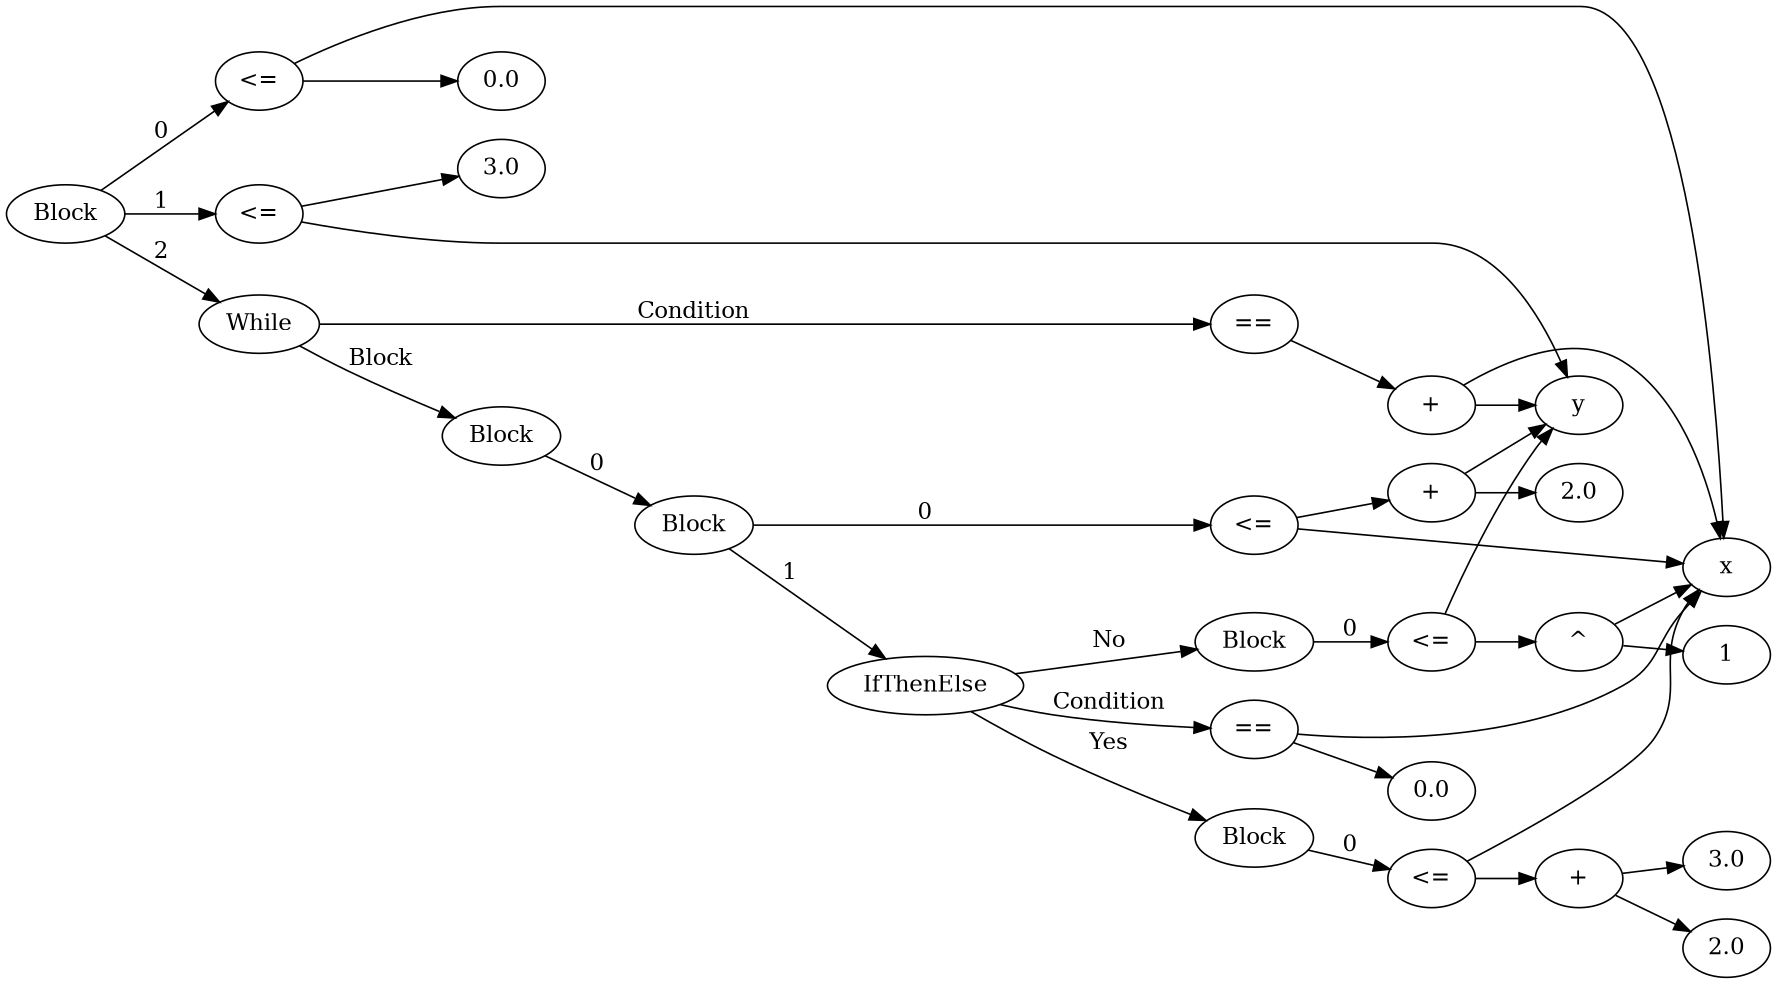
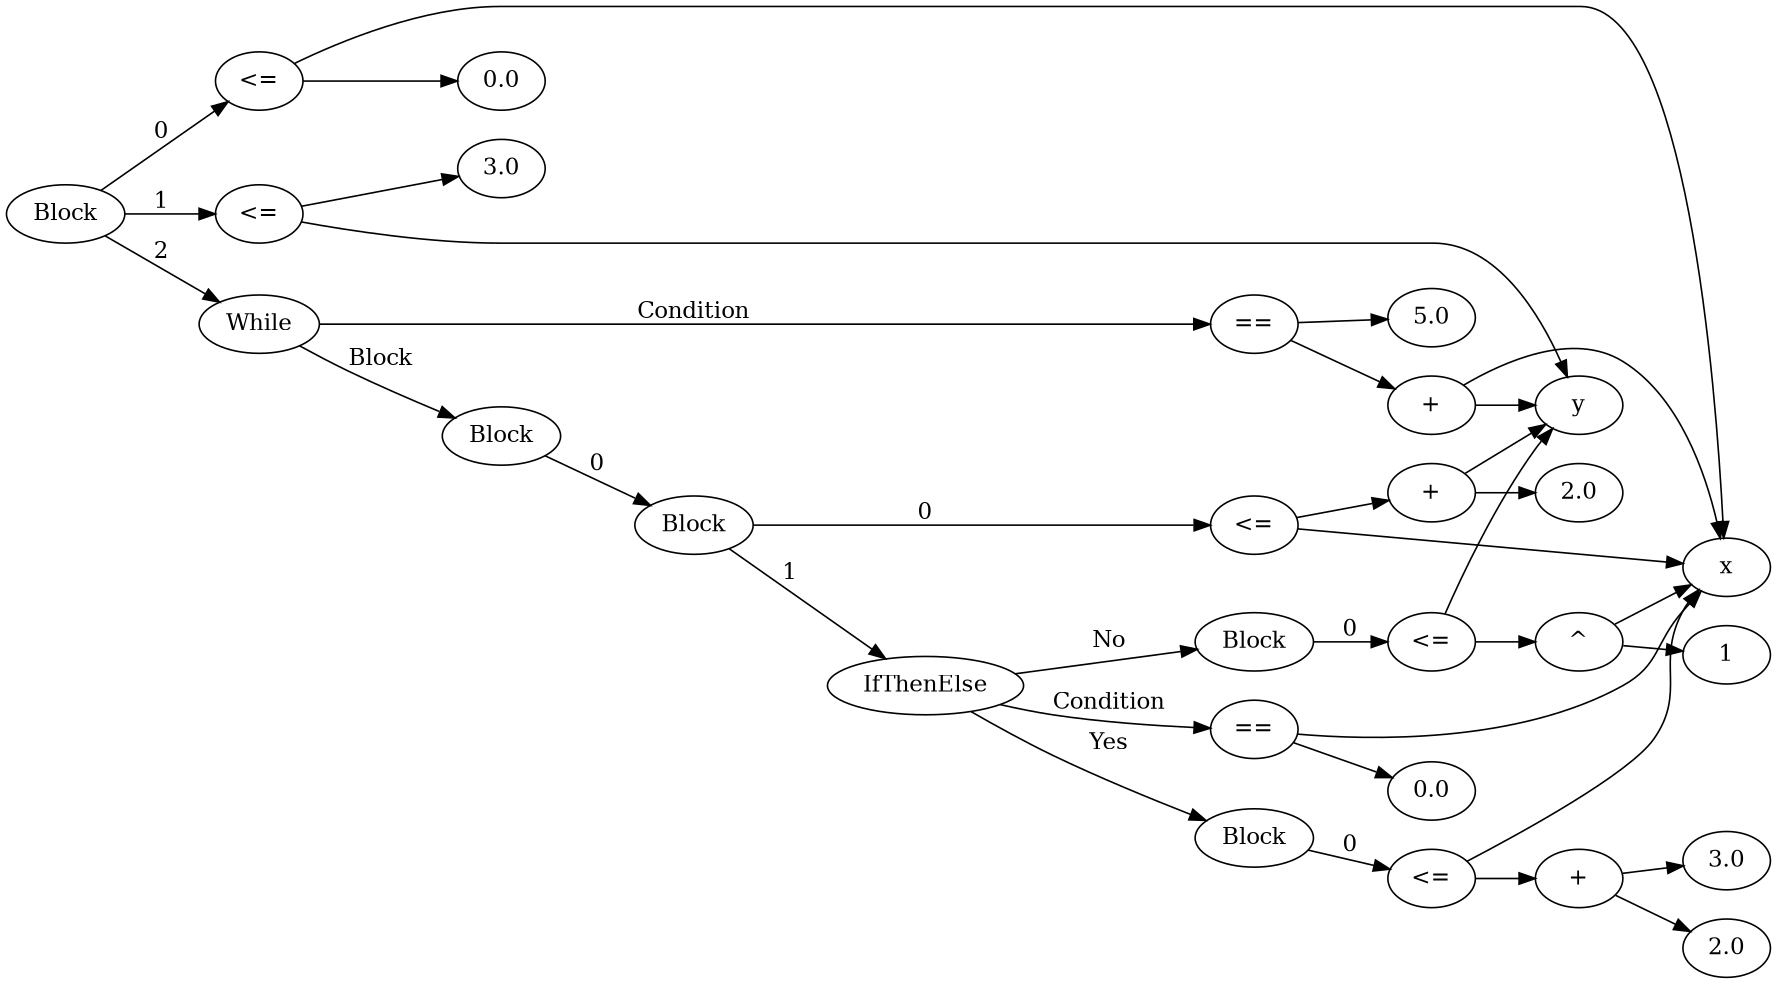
none -> (1432, 318)
